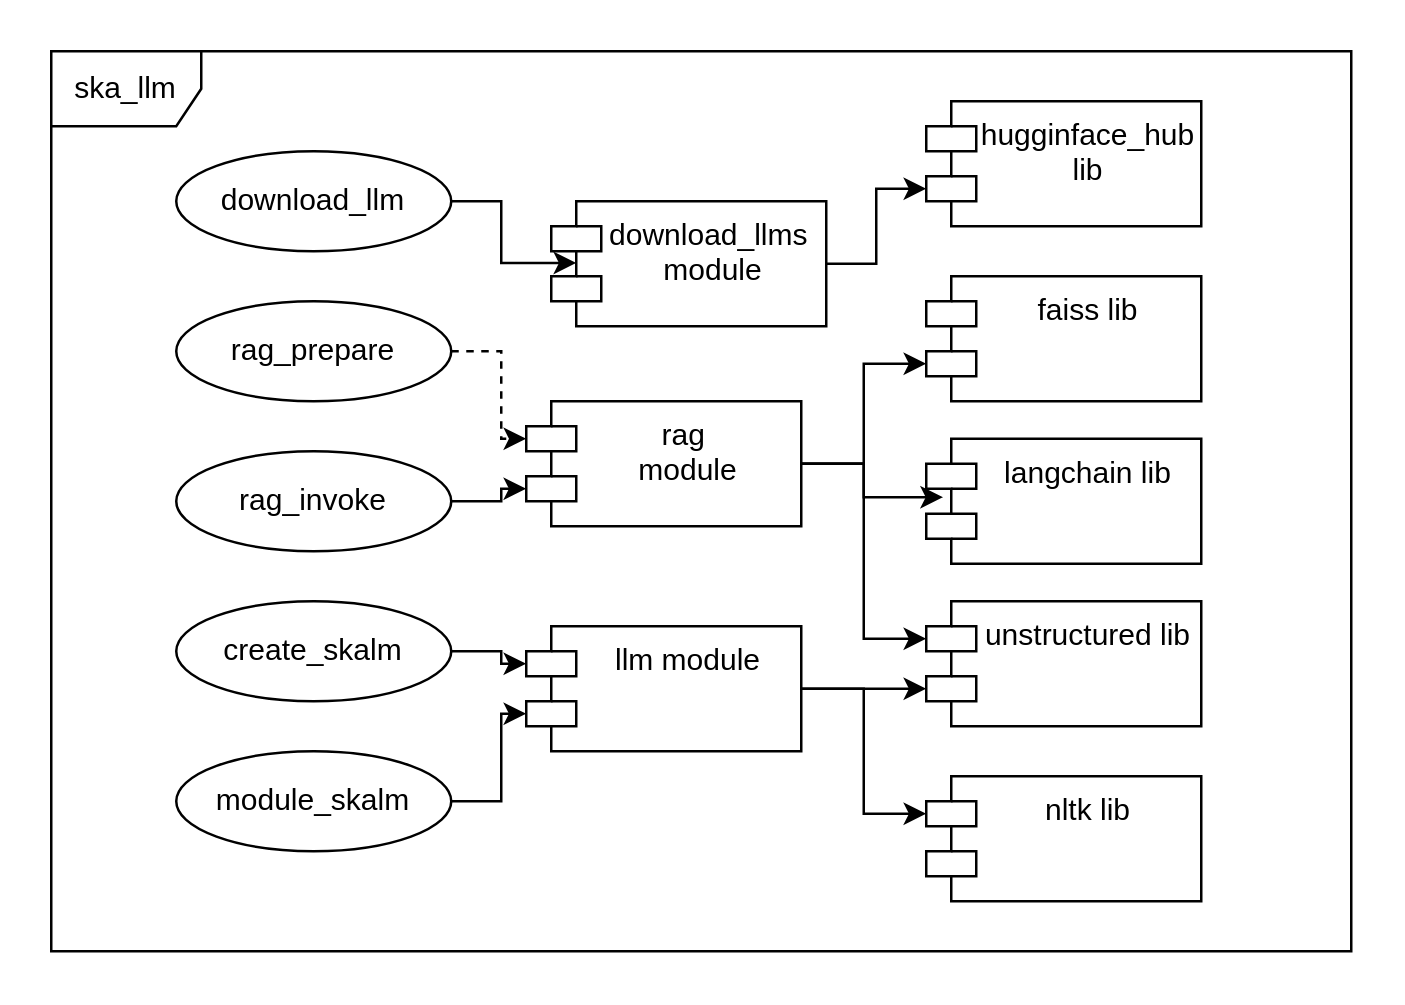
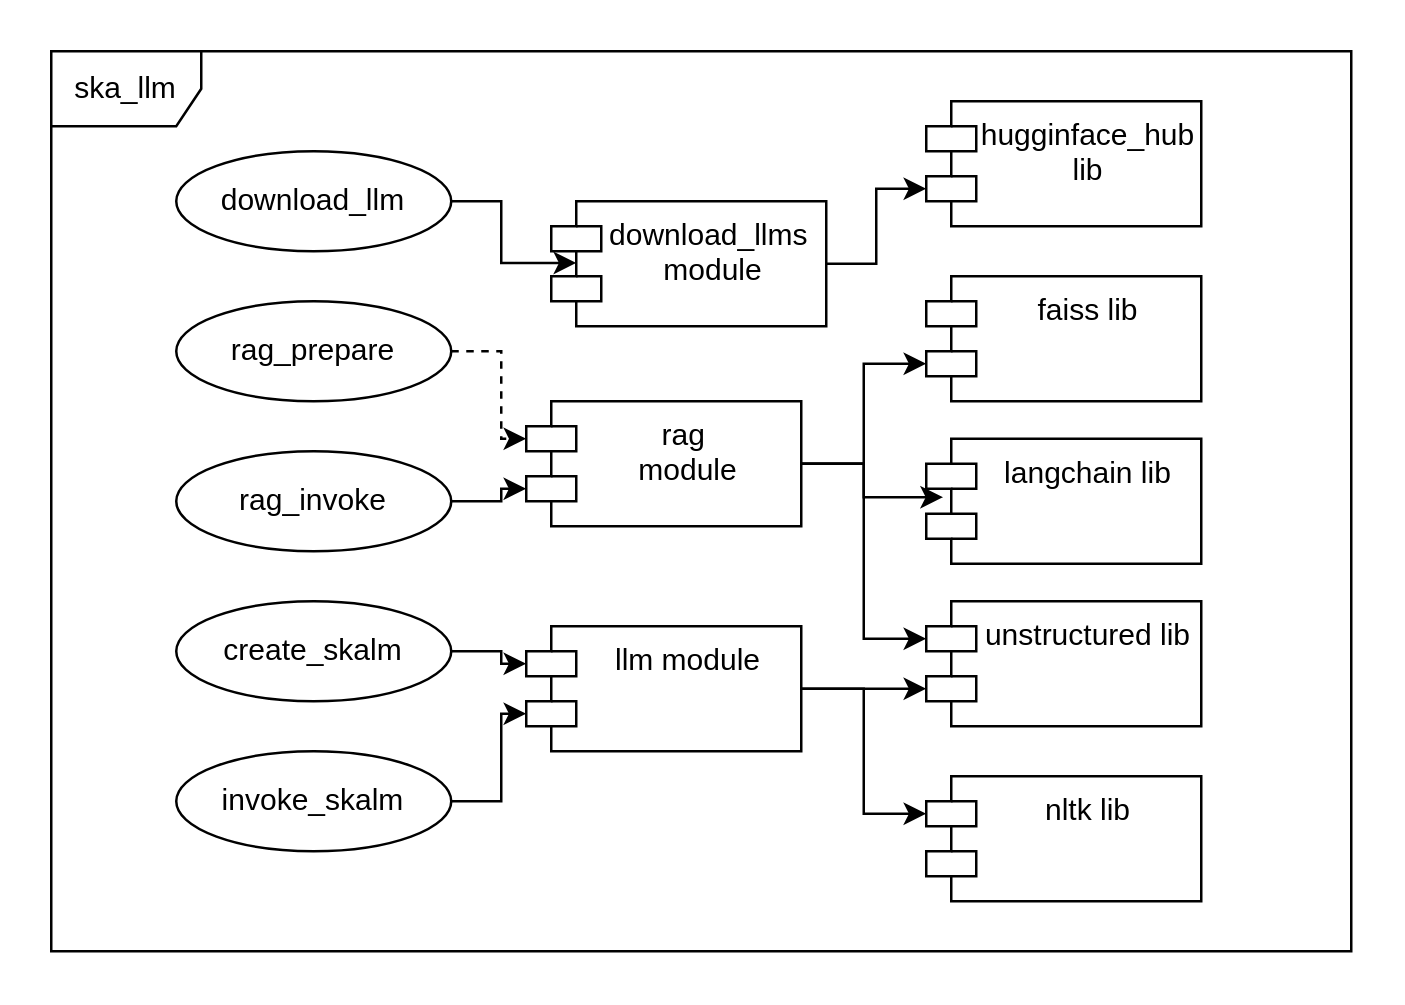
(314, 801) -> (314, 801)
